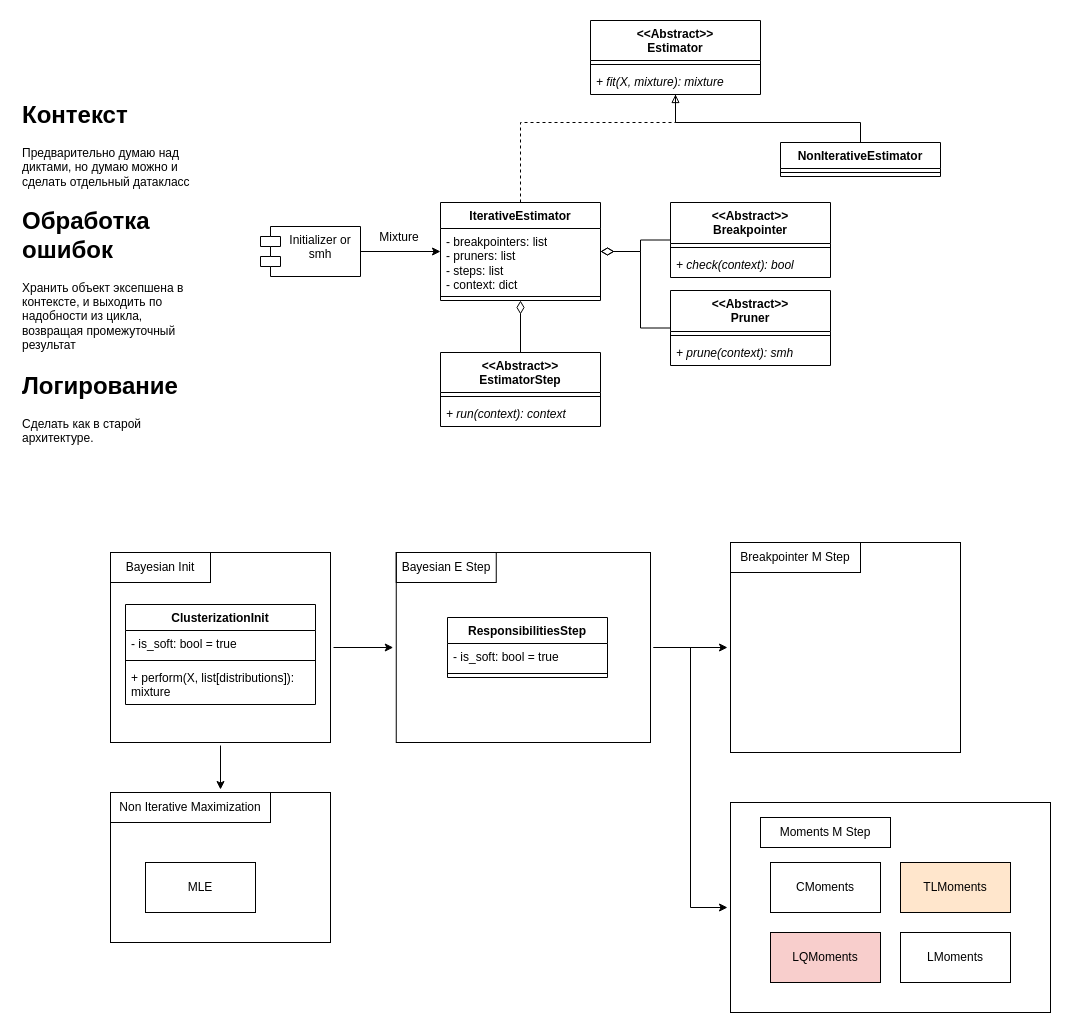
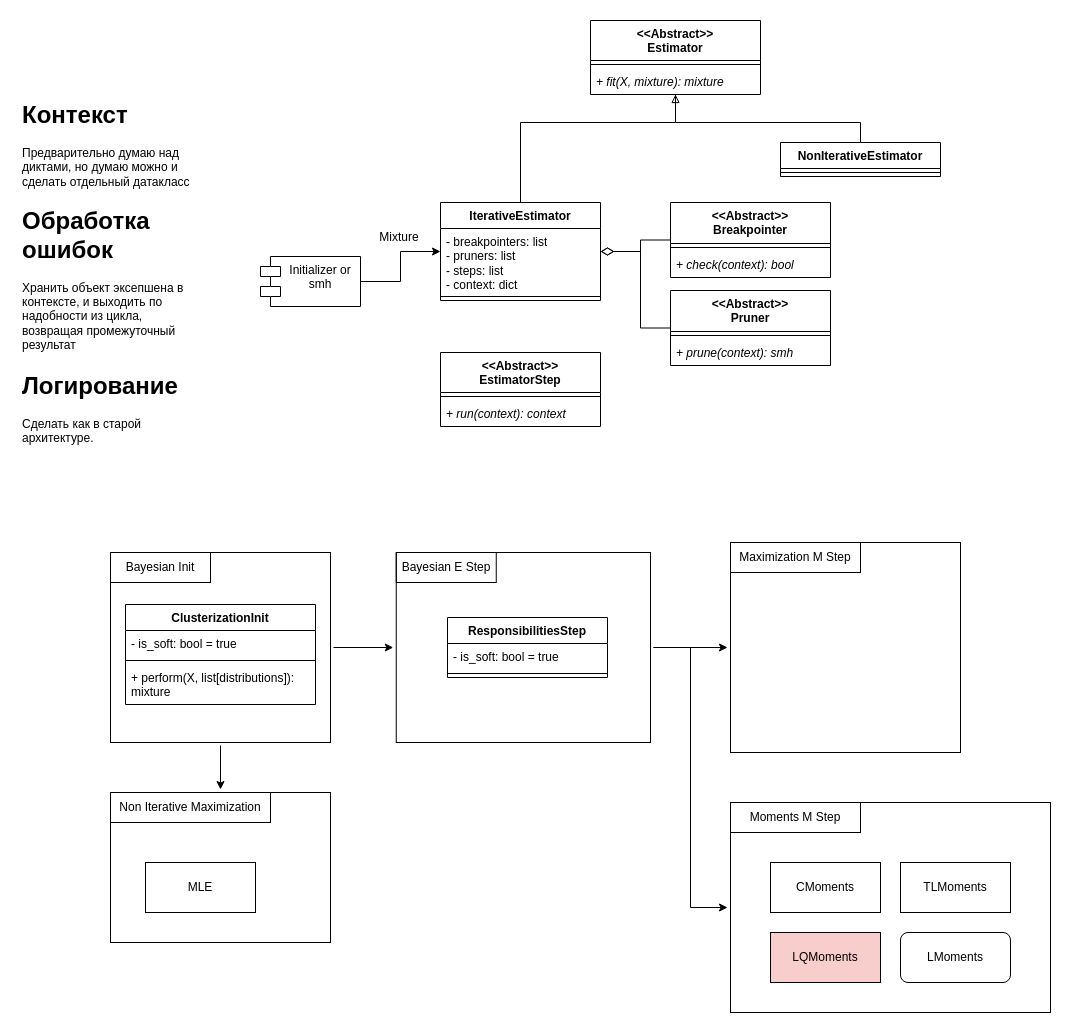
(558, 123) -> (558, 123)
(311, 252) -> (311, 282)
(521, 333) -> none
(796, 558) -> (796, 558)
(826, 833) -> (796, 818)
(956, 888) -> (956, 888)
(956, 958) -> (956, 958)
